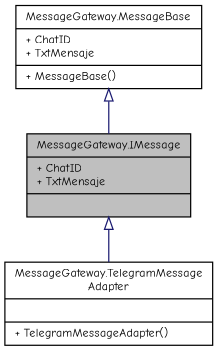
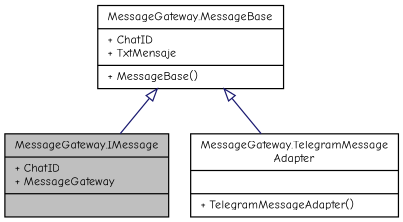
(72, 182) -> (65, 182)
(109, 246) -> (247, 116)
